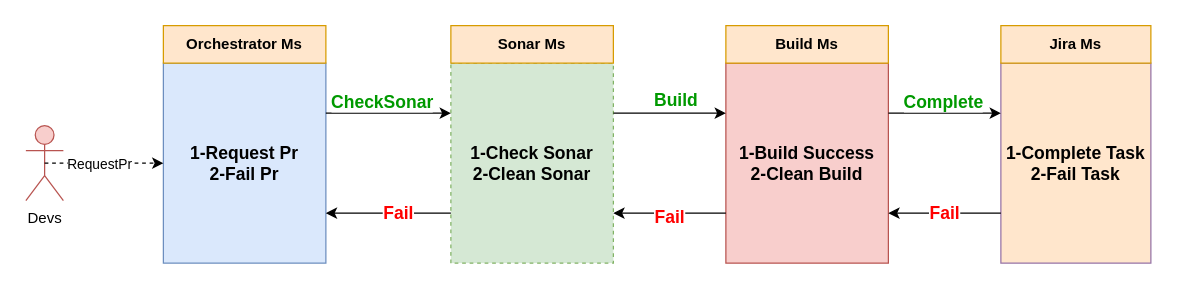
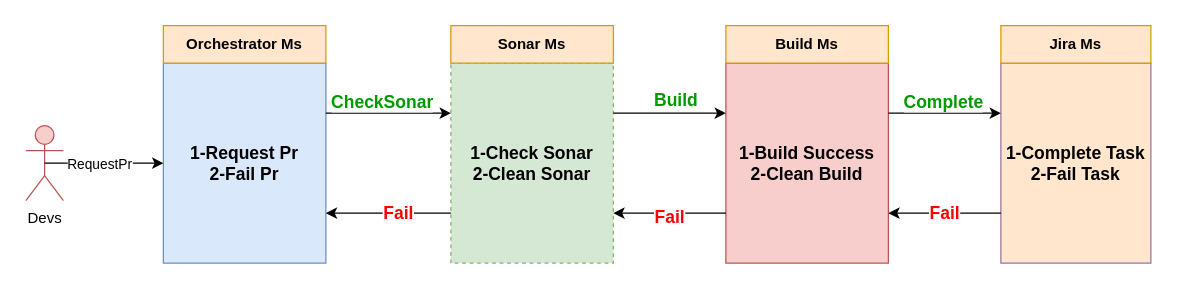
(143, 163) -> (143, 163)
